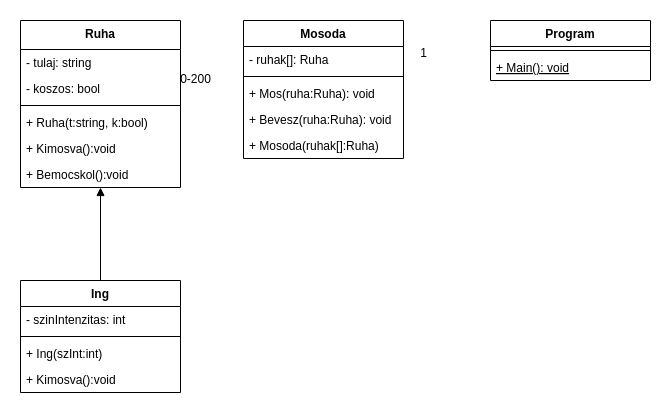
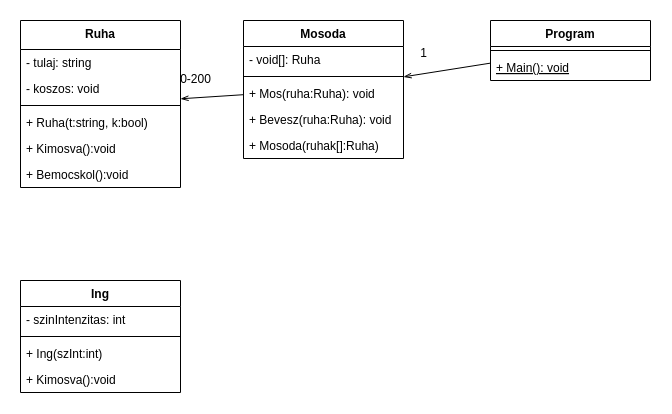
(295, 60) -> (290, 60)
none -> (447, 70)
(67, 89) -> (67, 89)
none -> (212, 97)
(101, 238) -> none
